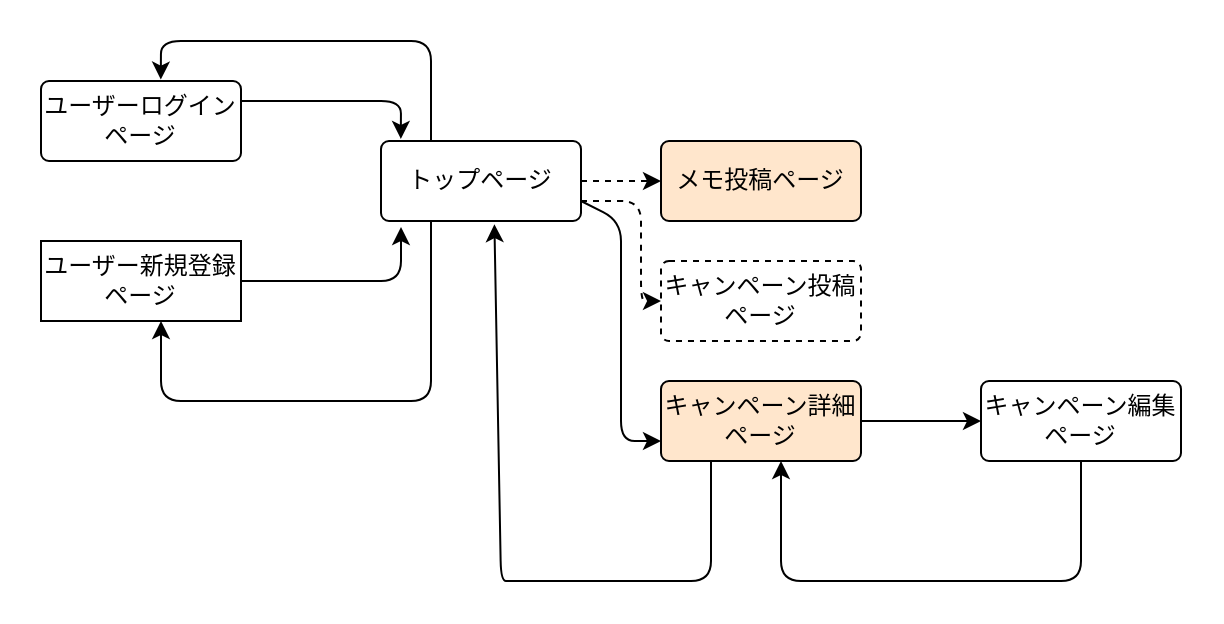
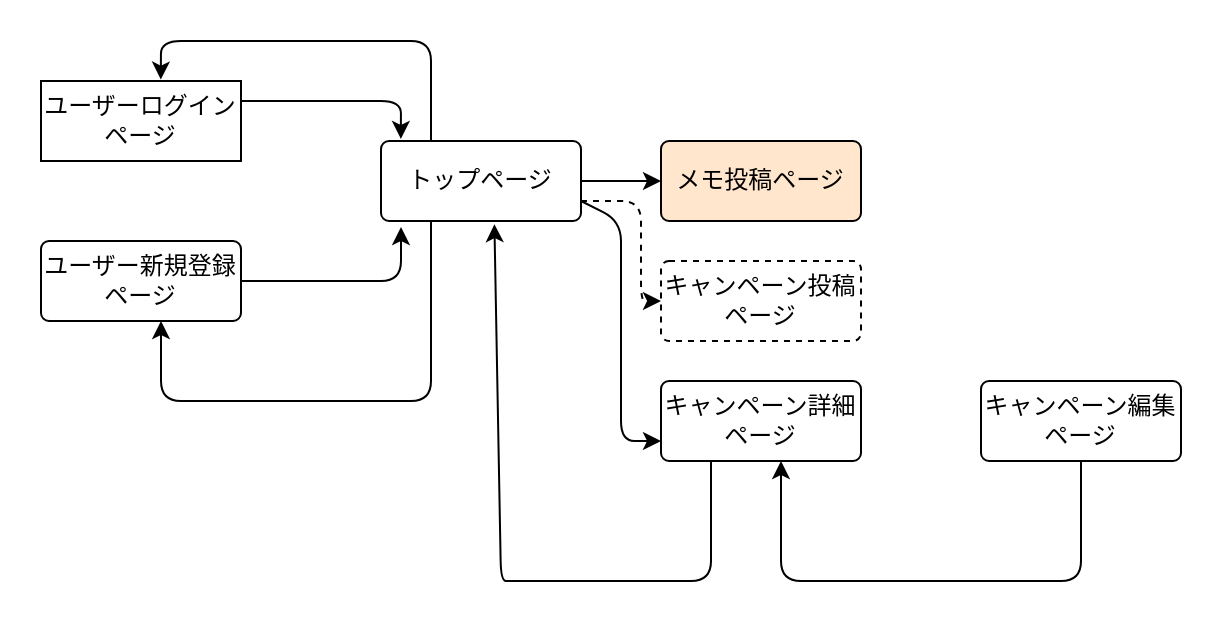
(141, 121) -> (141, 121)
(613, 181) -> (613, 181)
(141, 281) -> (141, 281)
(761, 421) -> (761, 421)
(914, 421) -> none
